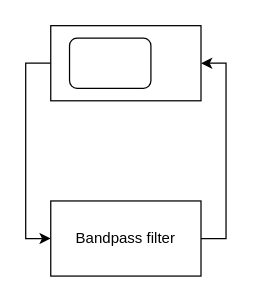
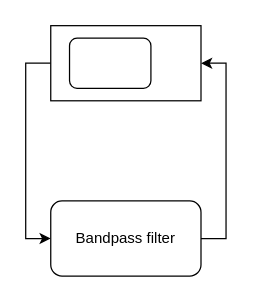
(126, 238) -> (126, 238)
